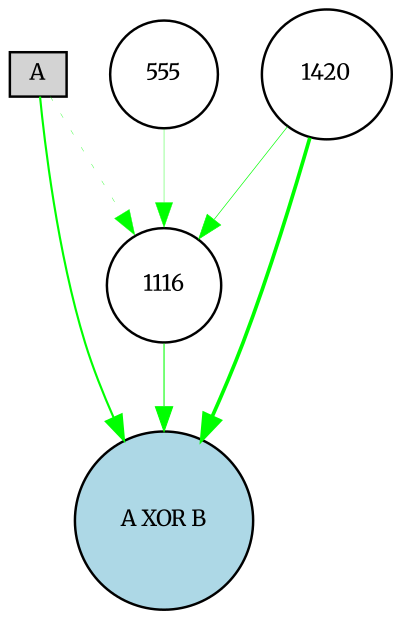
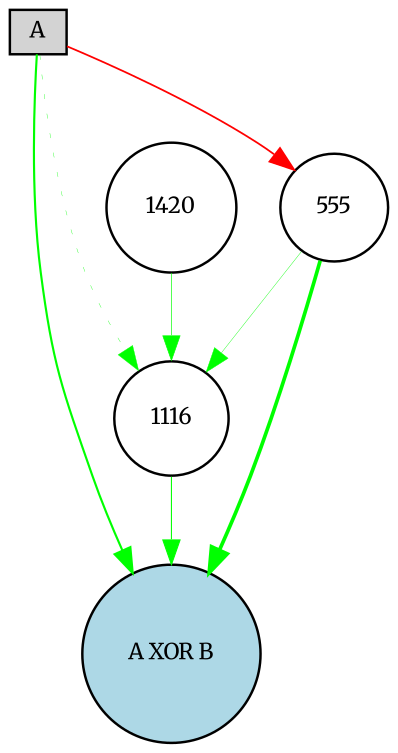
none -> (173, 95)
(266, 279) -> (275, 407)
